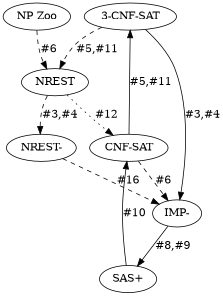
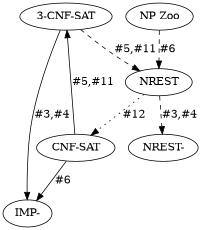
(151, 178) -> (54, 178)
(107, 180) -> none
(128, 279) -> none
